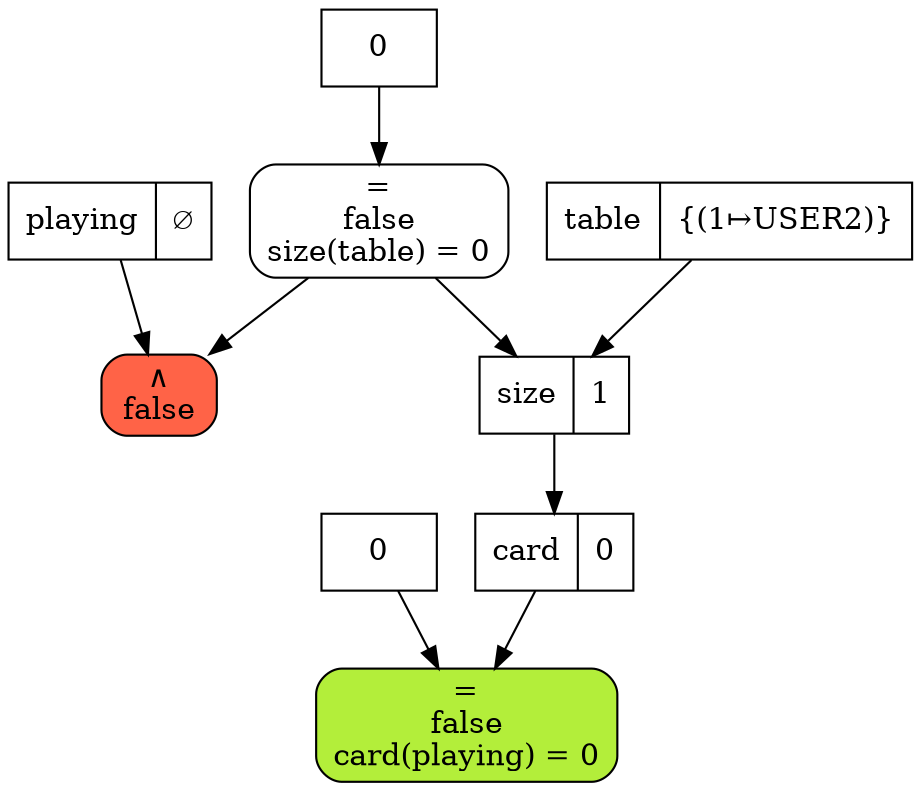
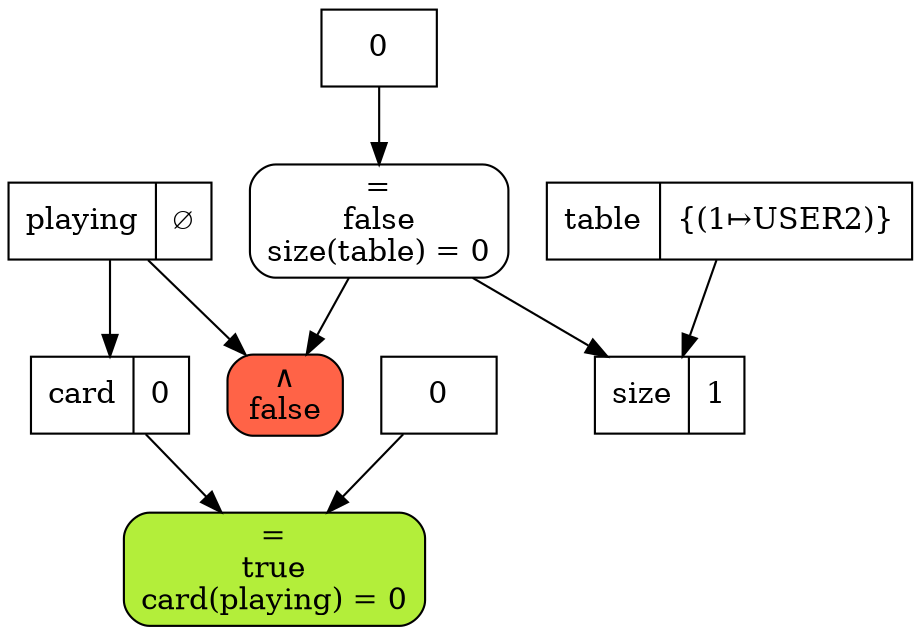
(554, 463) -> (110, 297)
(467, 725) -> (274, 569)
